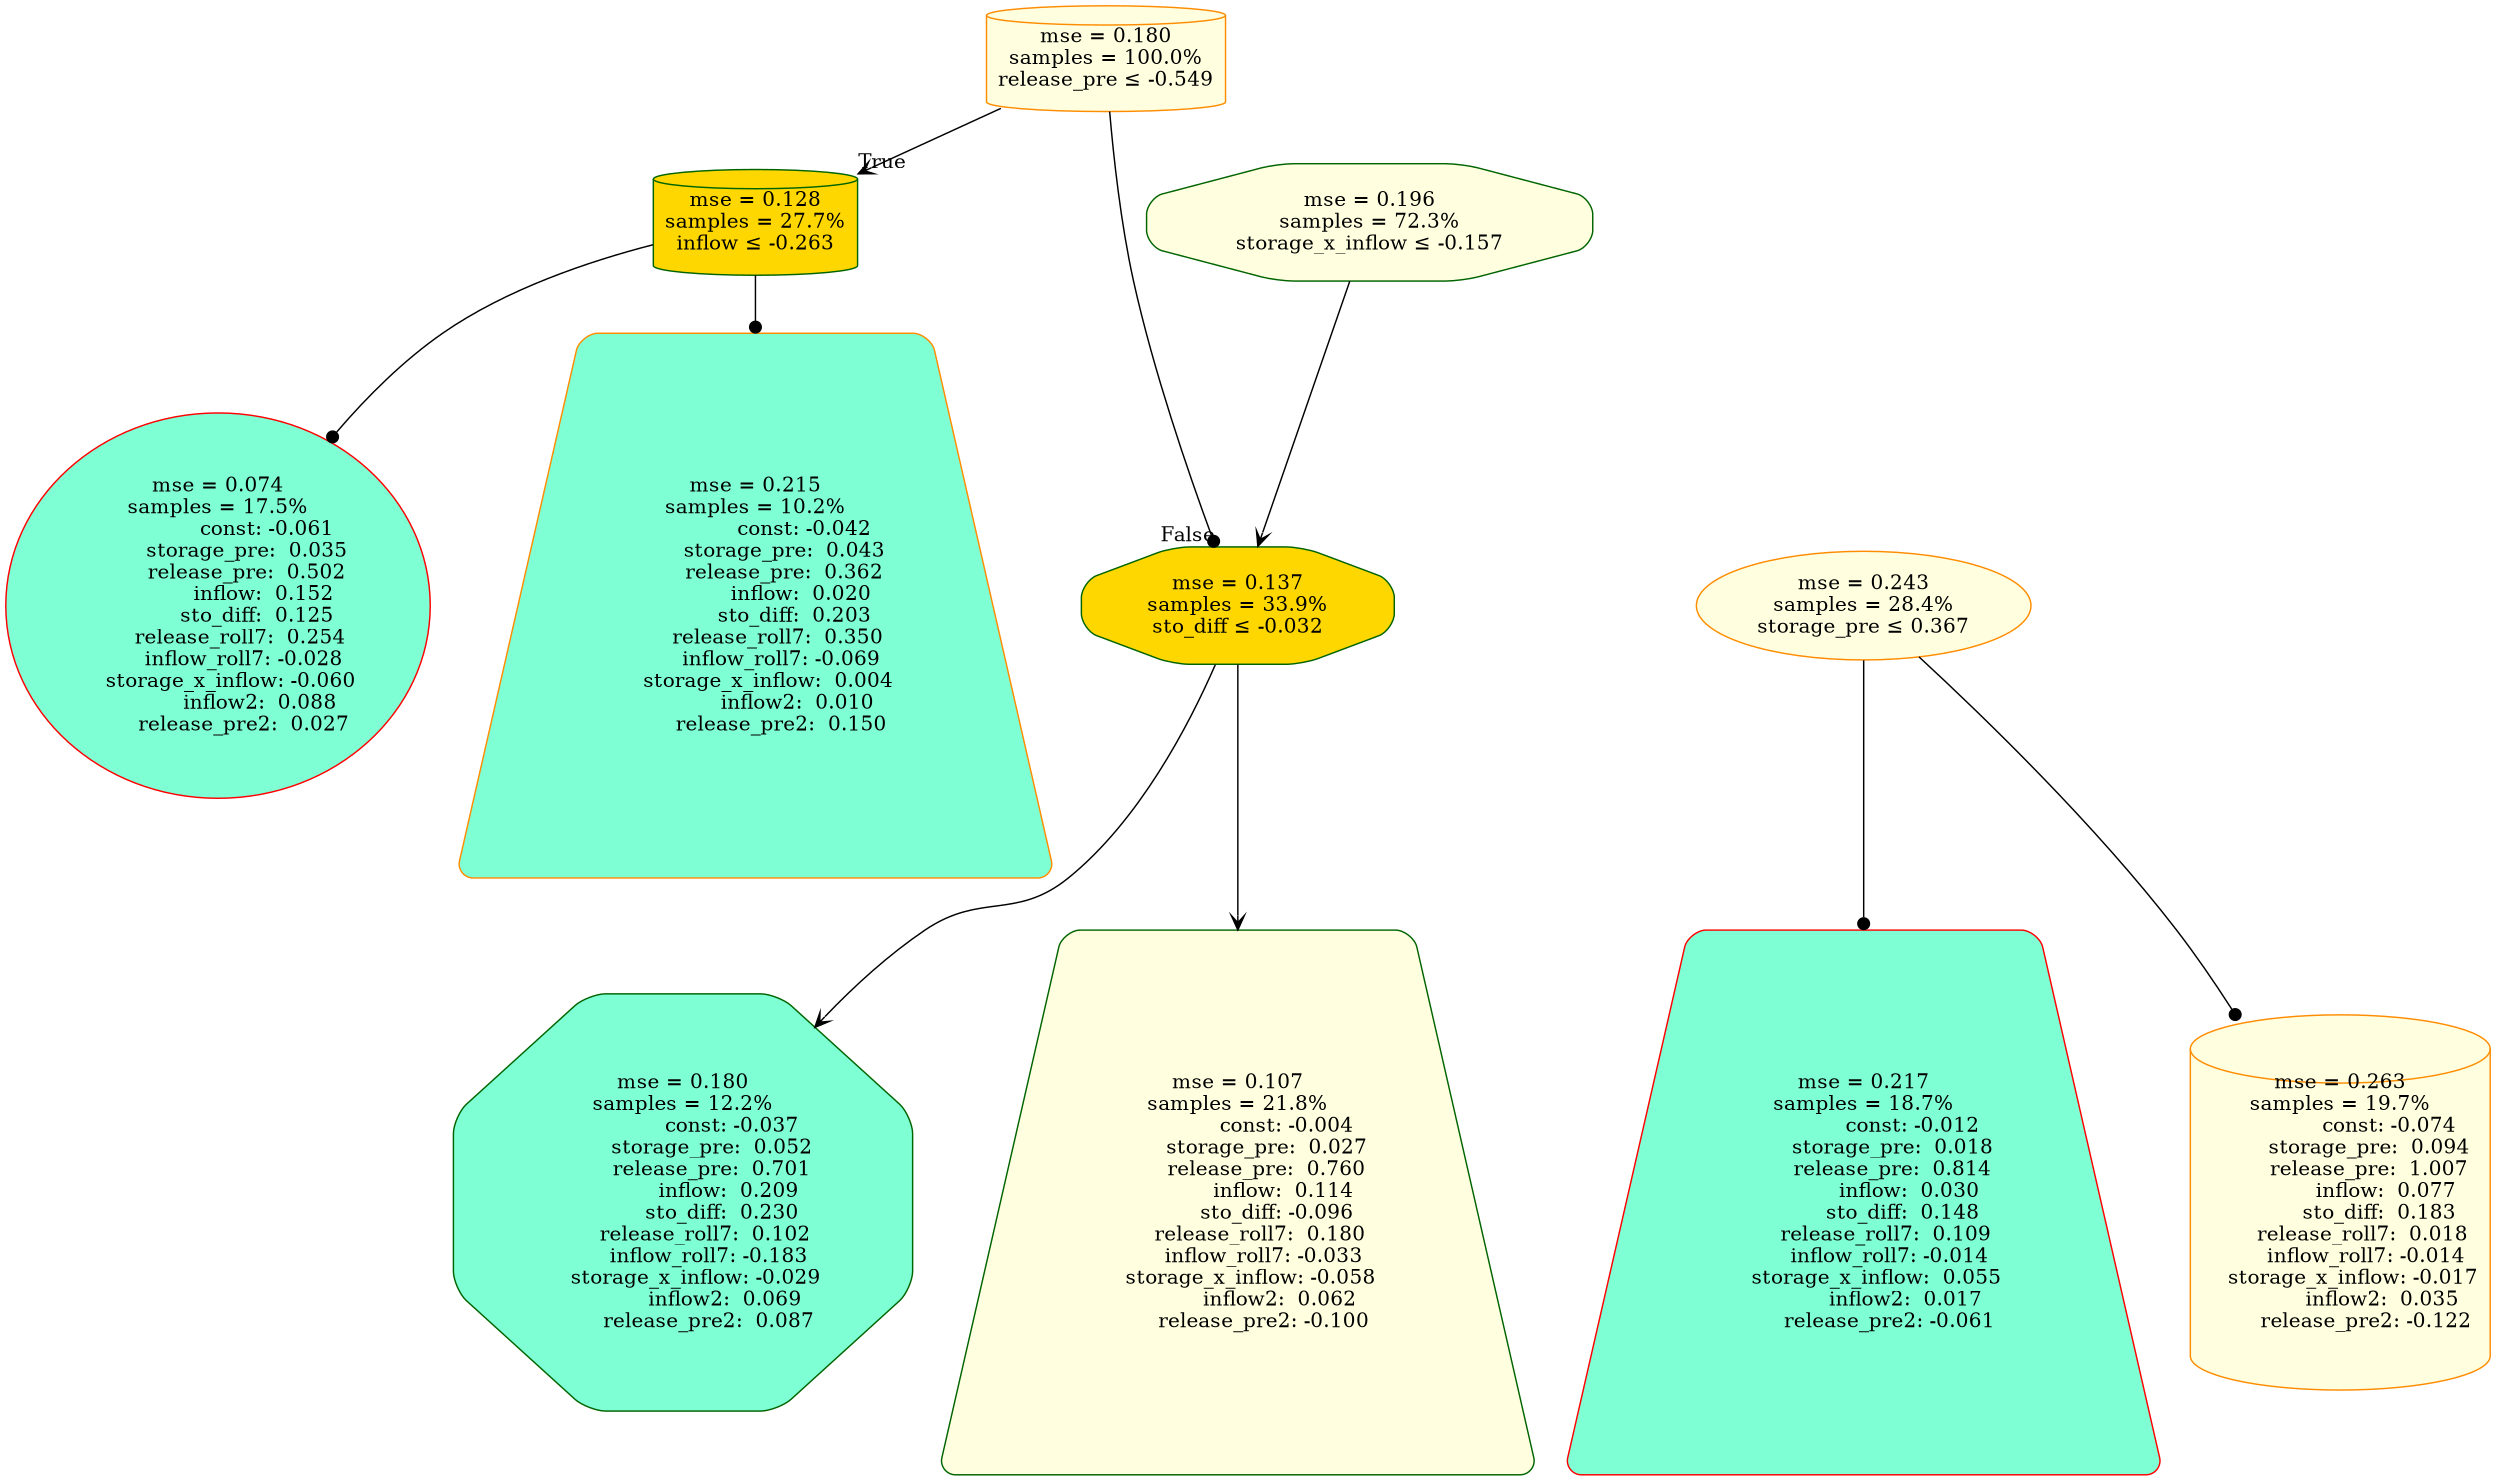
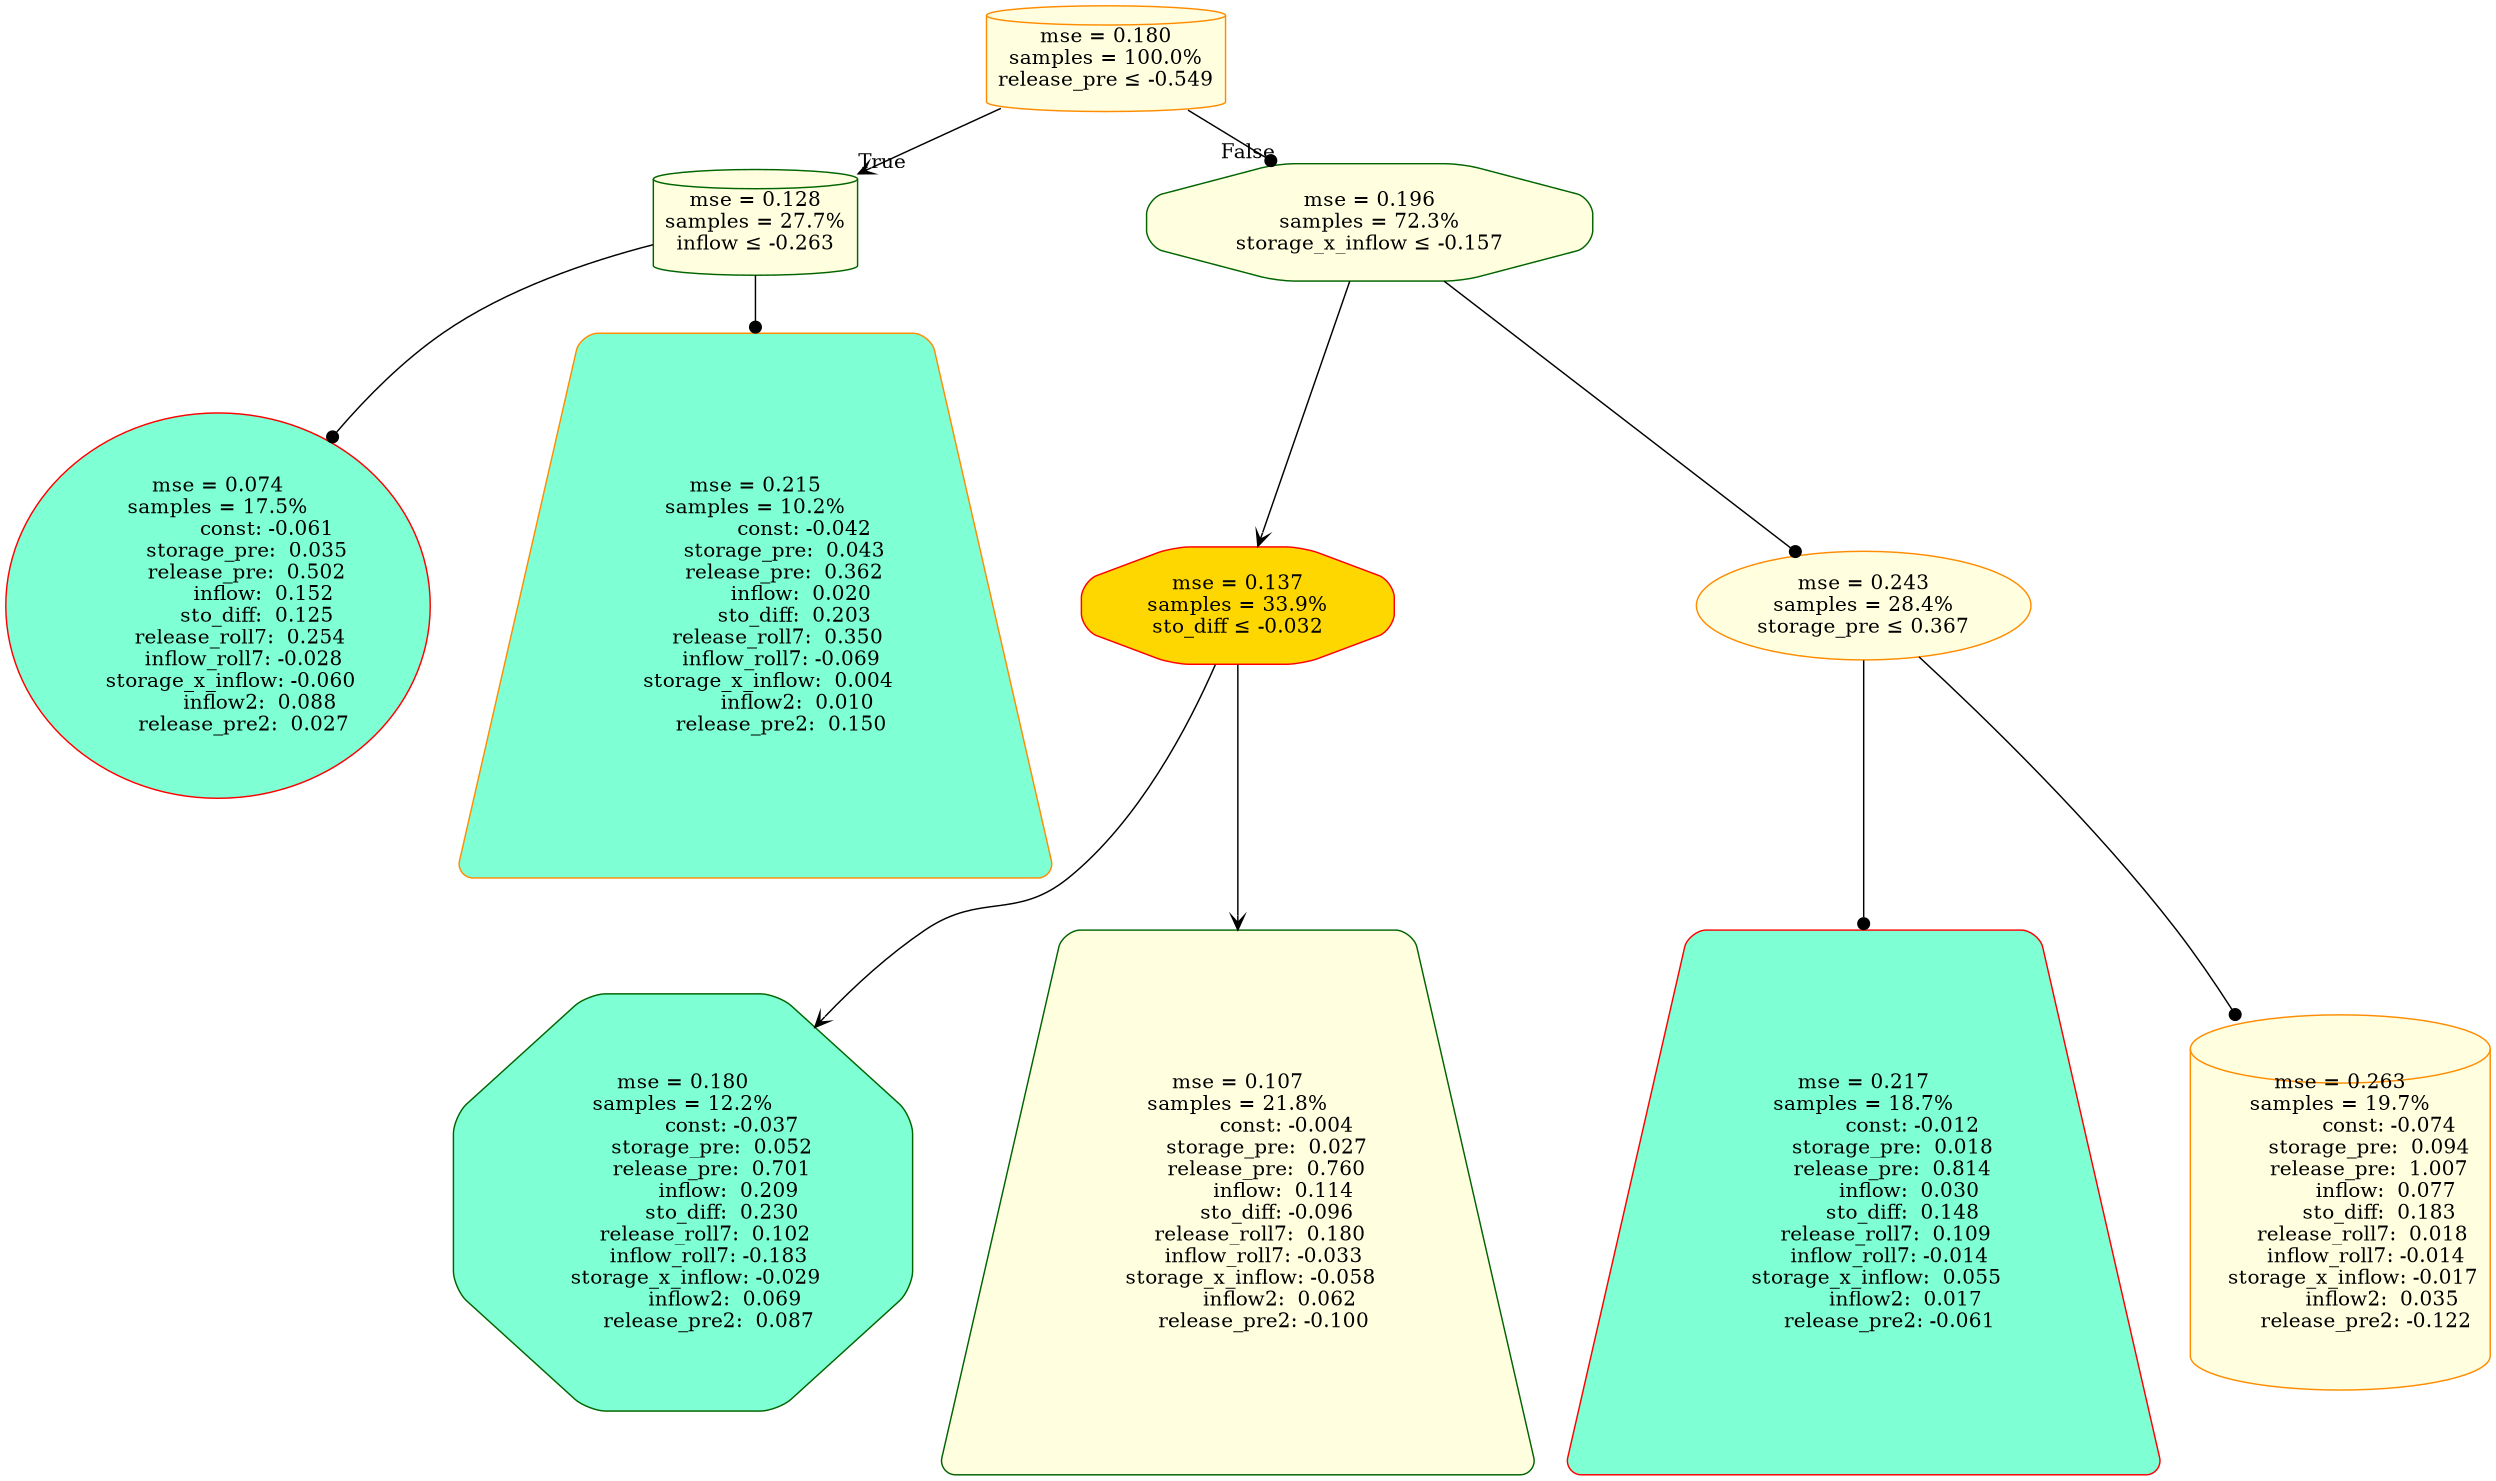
(755, 222) -> (755, 222)
(1145, 327) -> (1227, 134)
none -> (1617, 415)
(1238, 606) -> (1238, 606)
